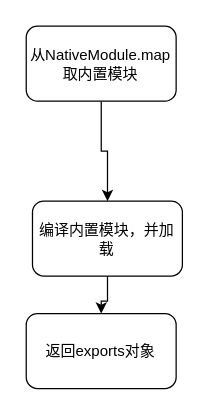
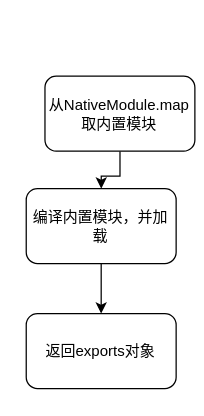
(101, 64) -> (120, 114)
(107, 239) -> (101, 226)
